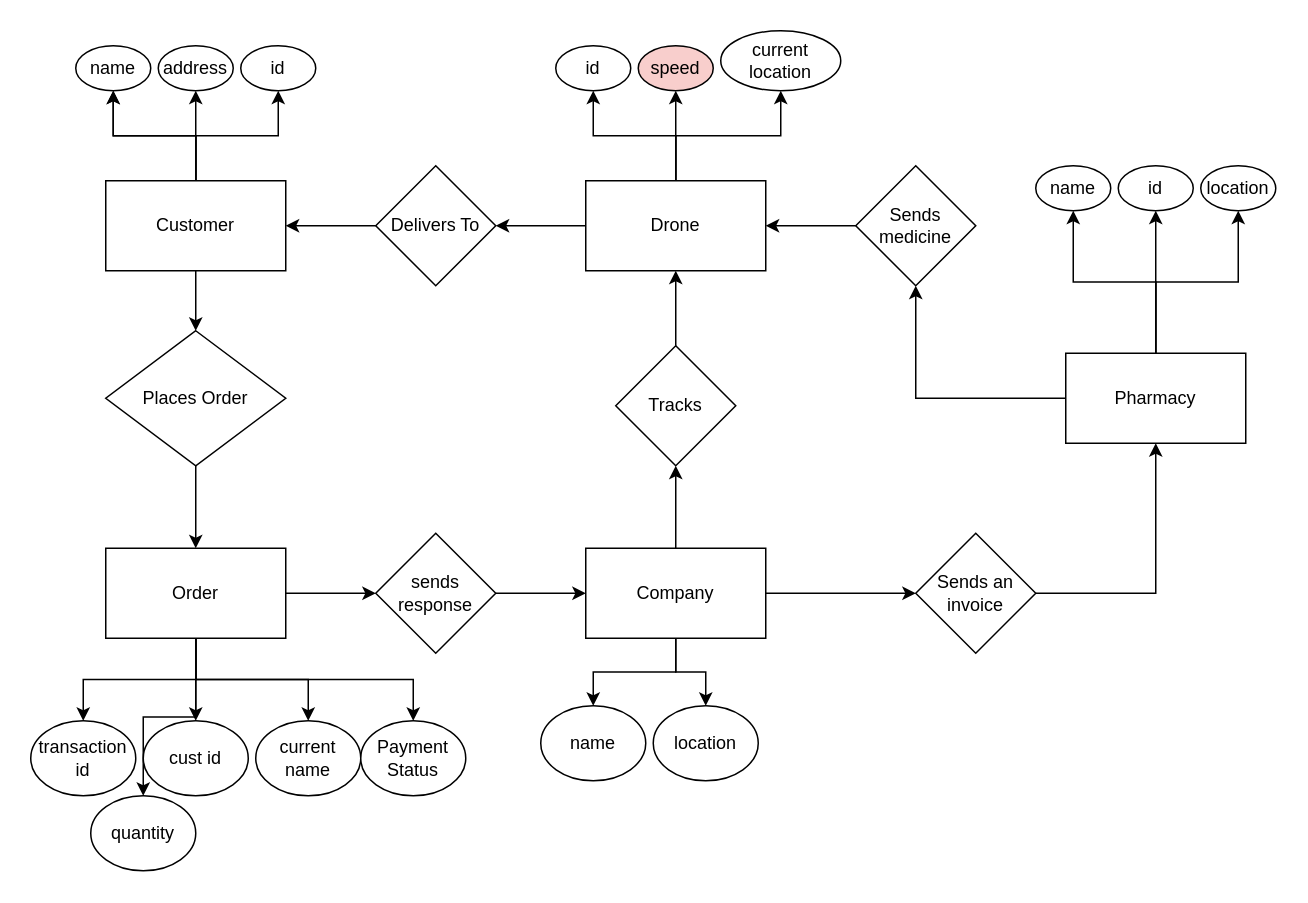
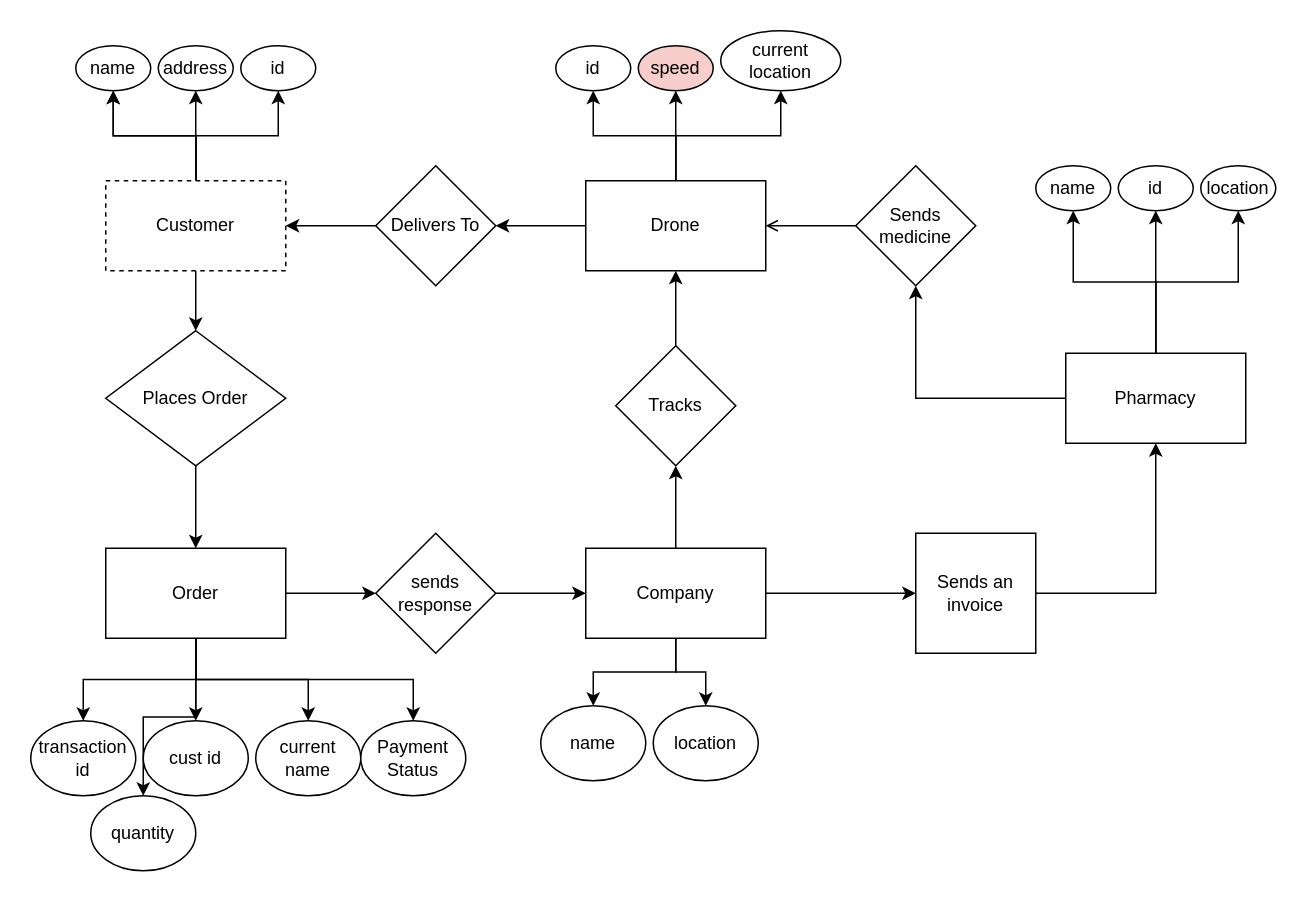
(196, 226) -> (196, 226)
(777, 226) -> (774, 226)
(976, 593) -> (976, 593)
